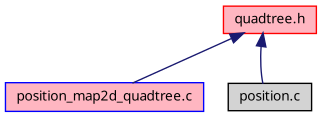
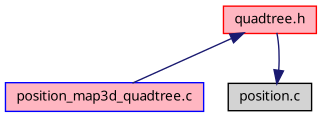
(261, 65) -> (279, 51)
(105, 97) -> (105, 97)
